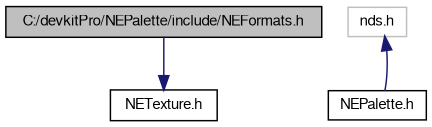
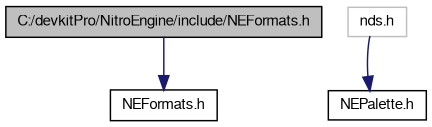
(164, 22) -> (164, 22)
(387, 71) -> (368, 56)
(164, 105) -> (164, 105)
